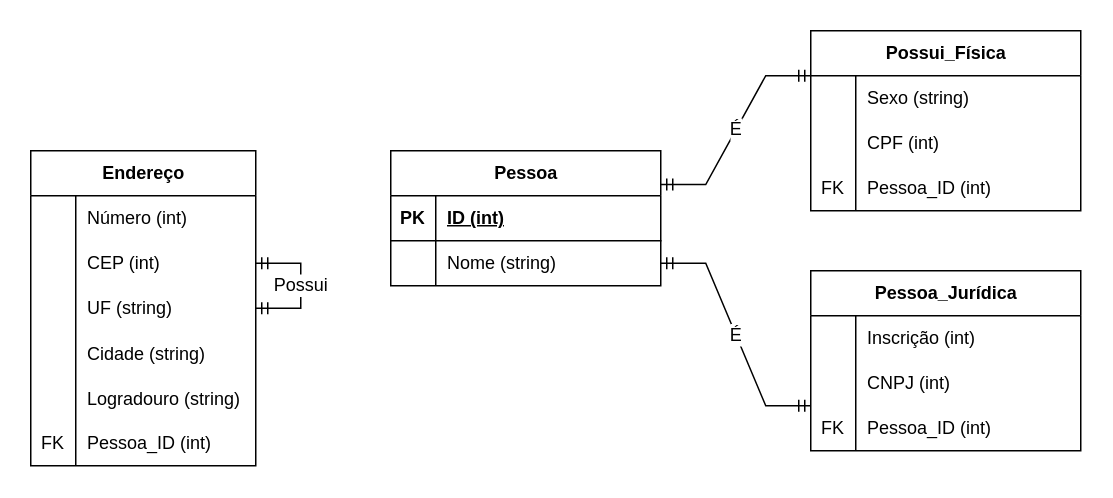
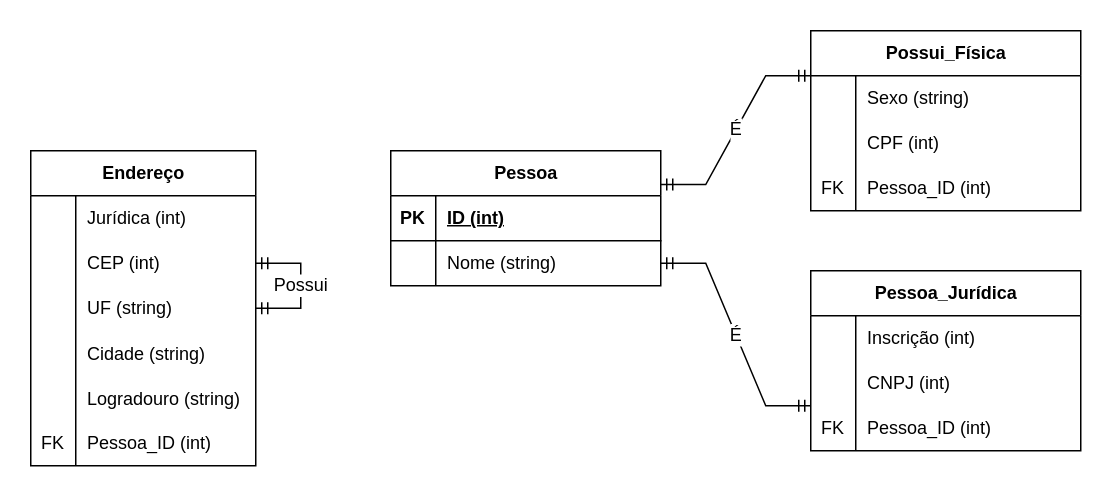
(144, 218) -> (151, 218)
